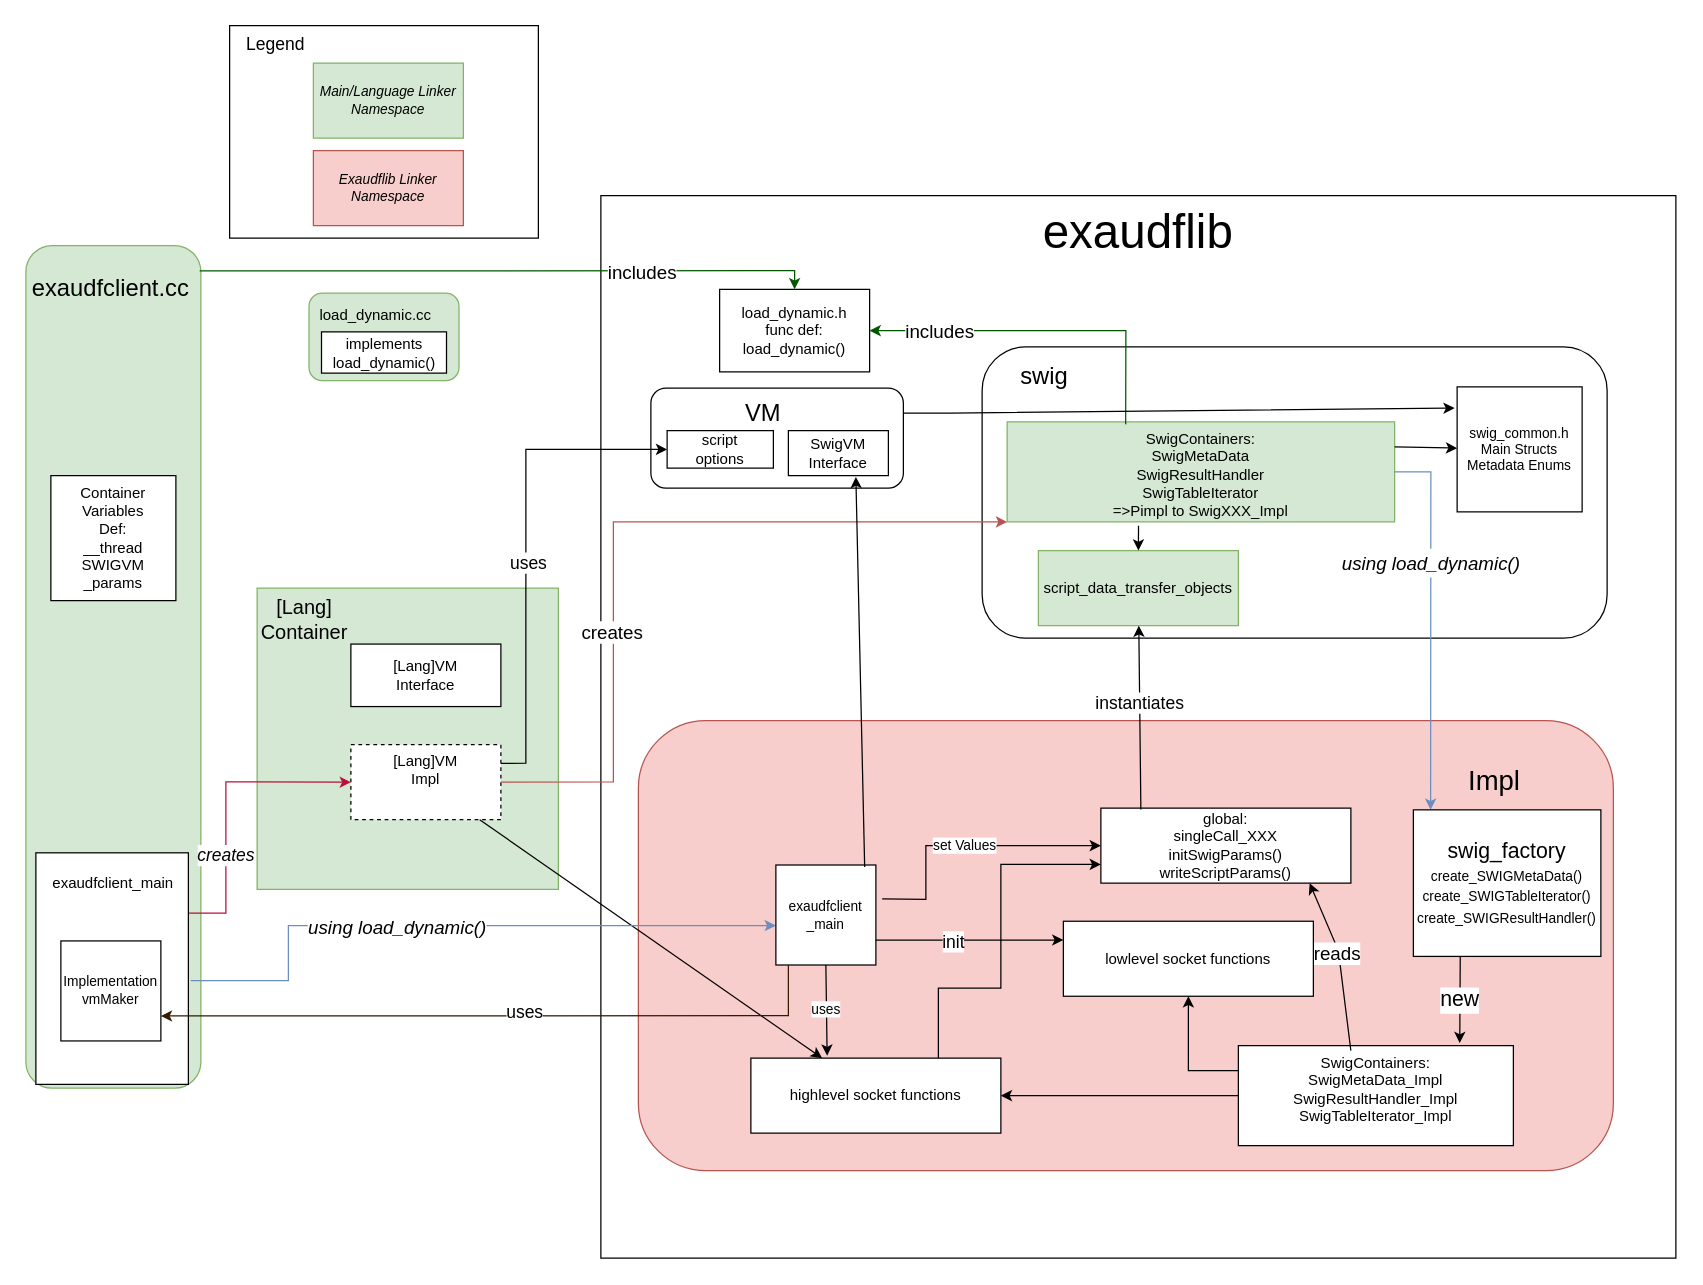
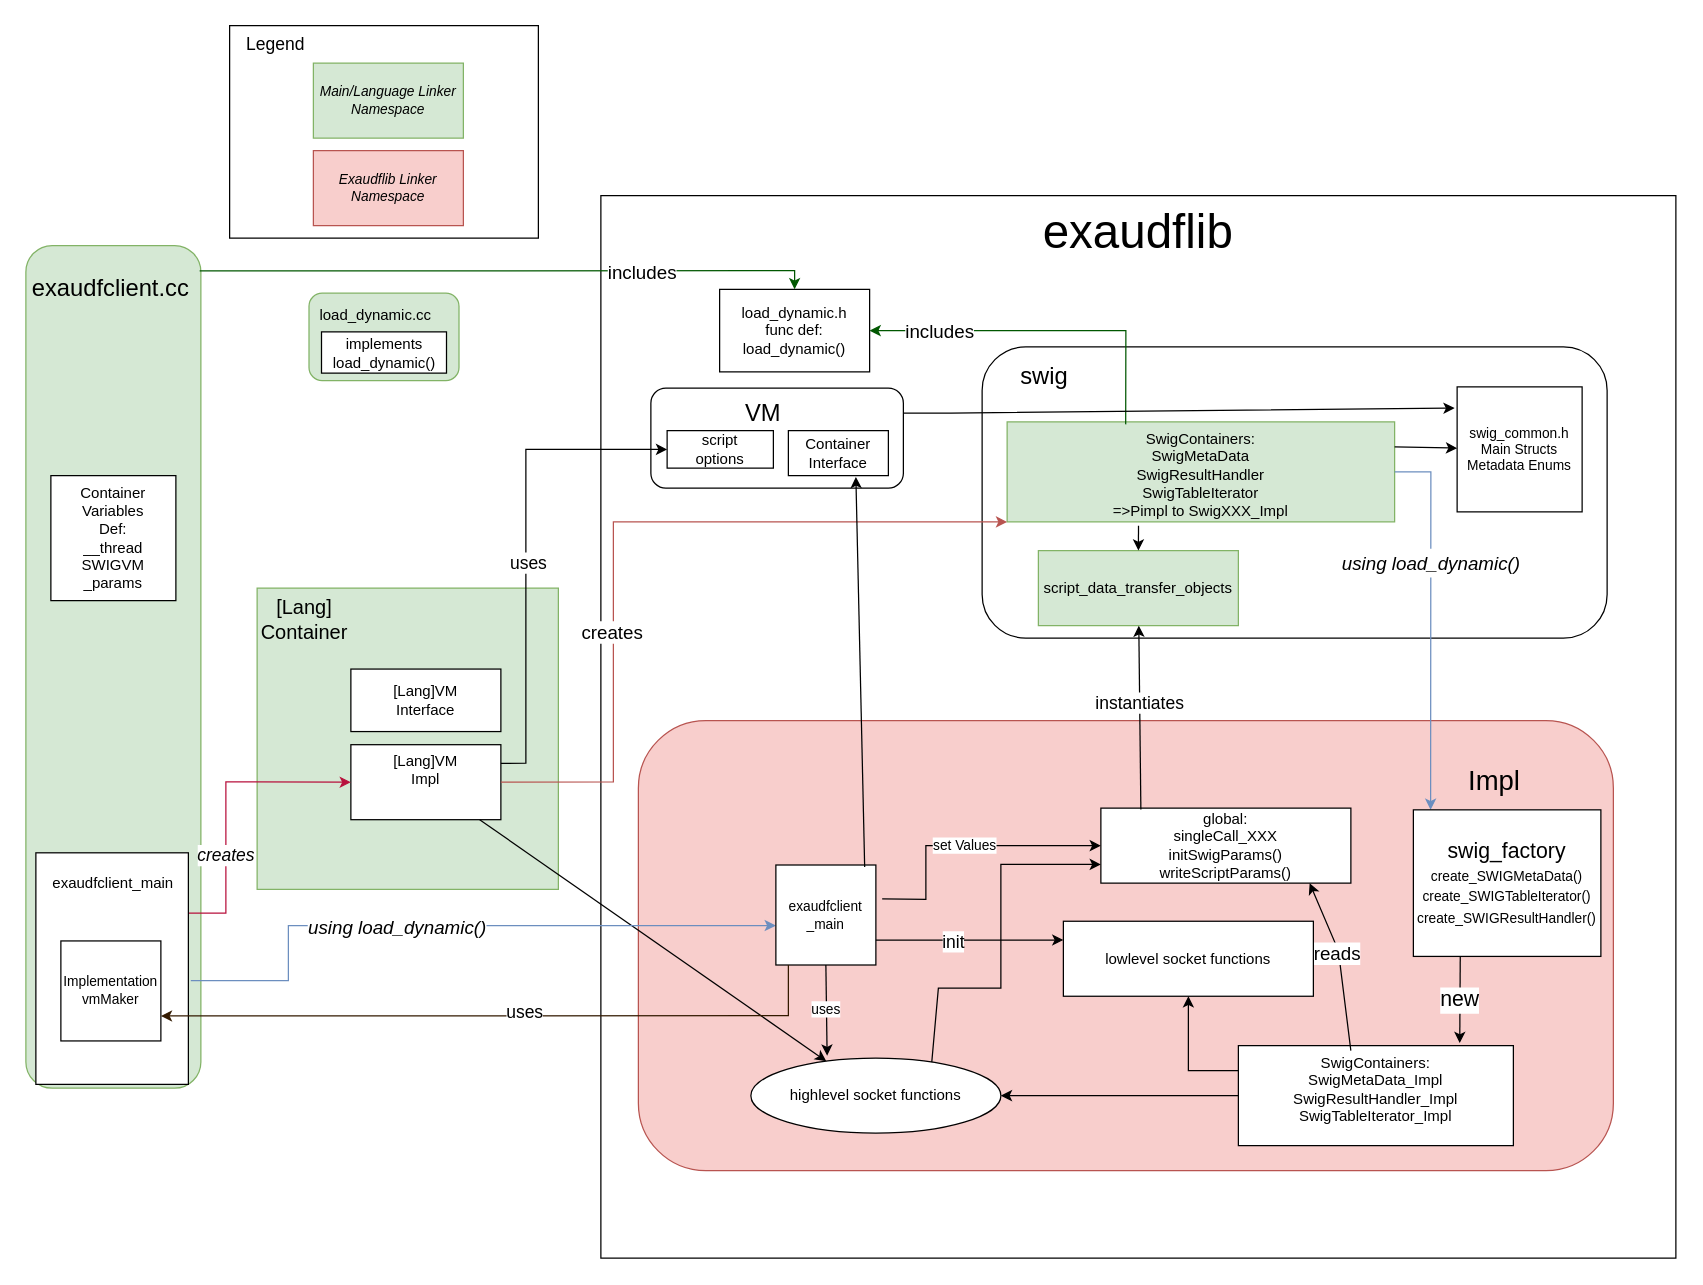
(838, 453) -> (838, 453)
(426, 675) -> (426, 700)
(426, 782) -> (426, 782)
(876, 1096) -> (876, 1096)
